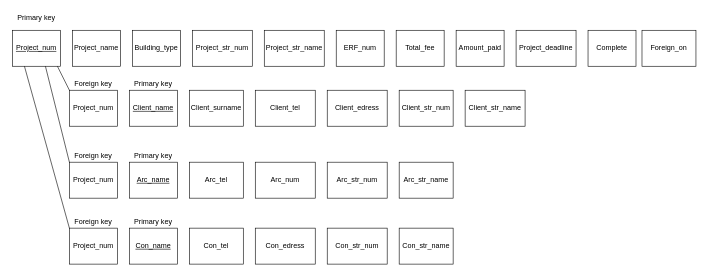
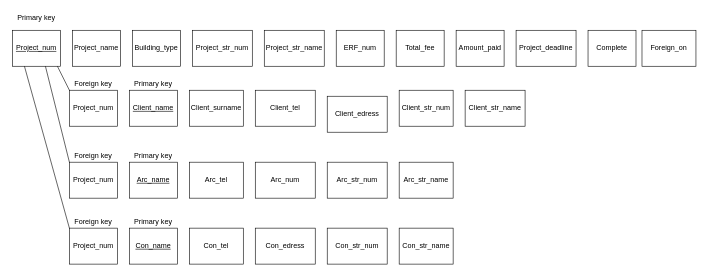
(357, 108) -> (357, 114)
